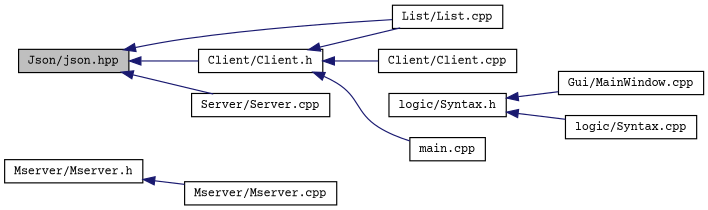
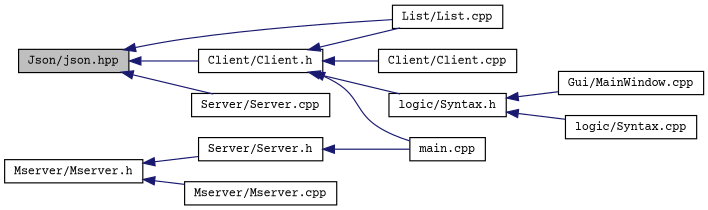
none -> (360, 84)
none -> (261, 149)
